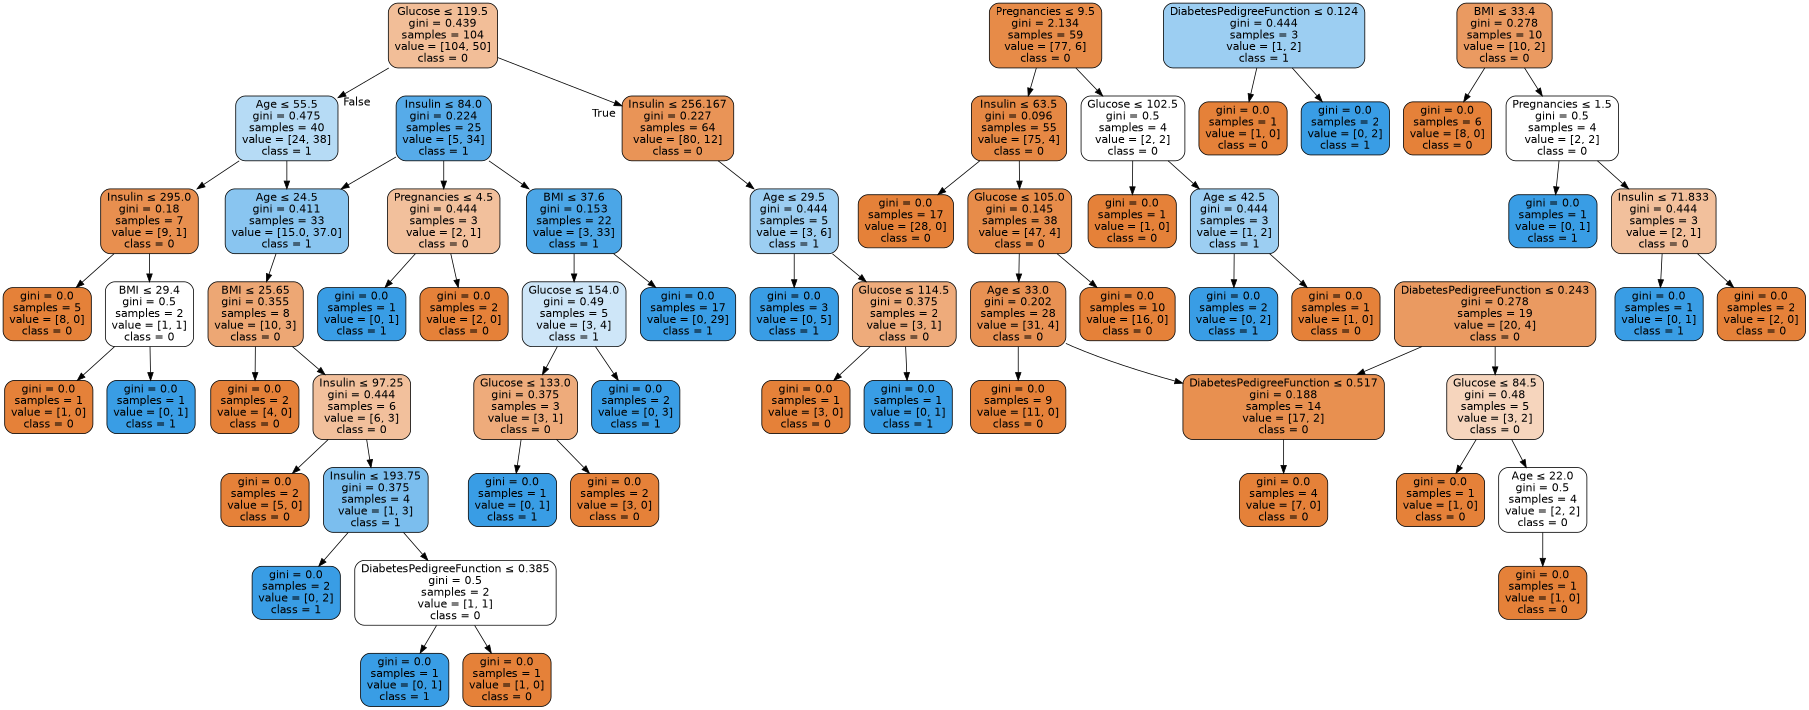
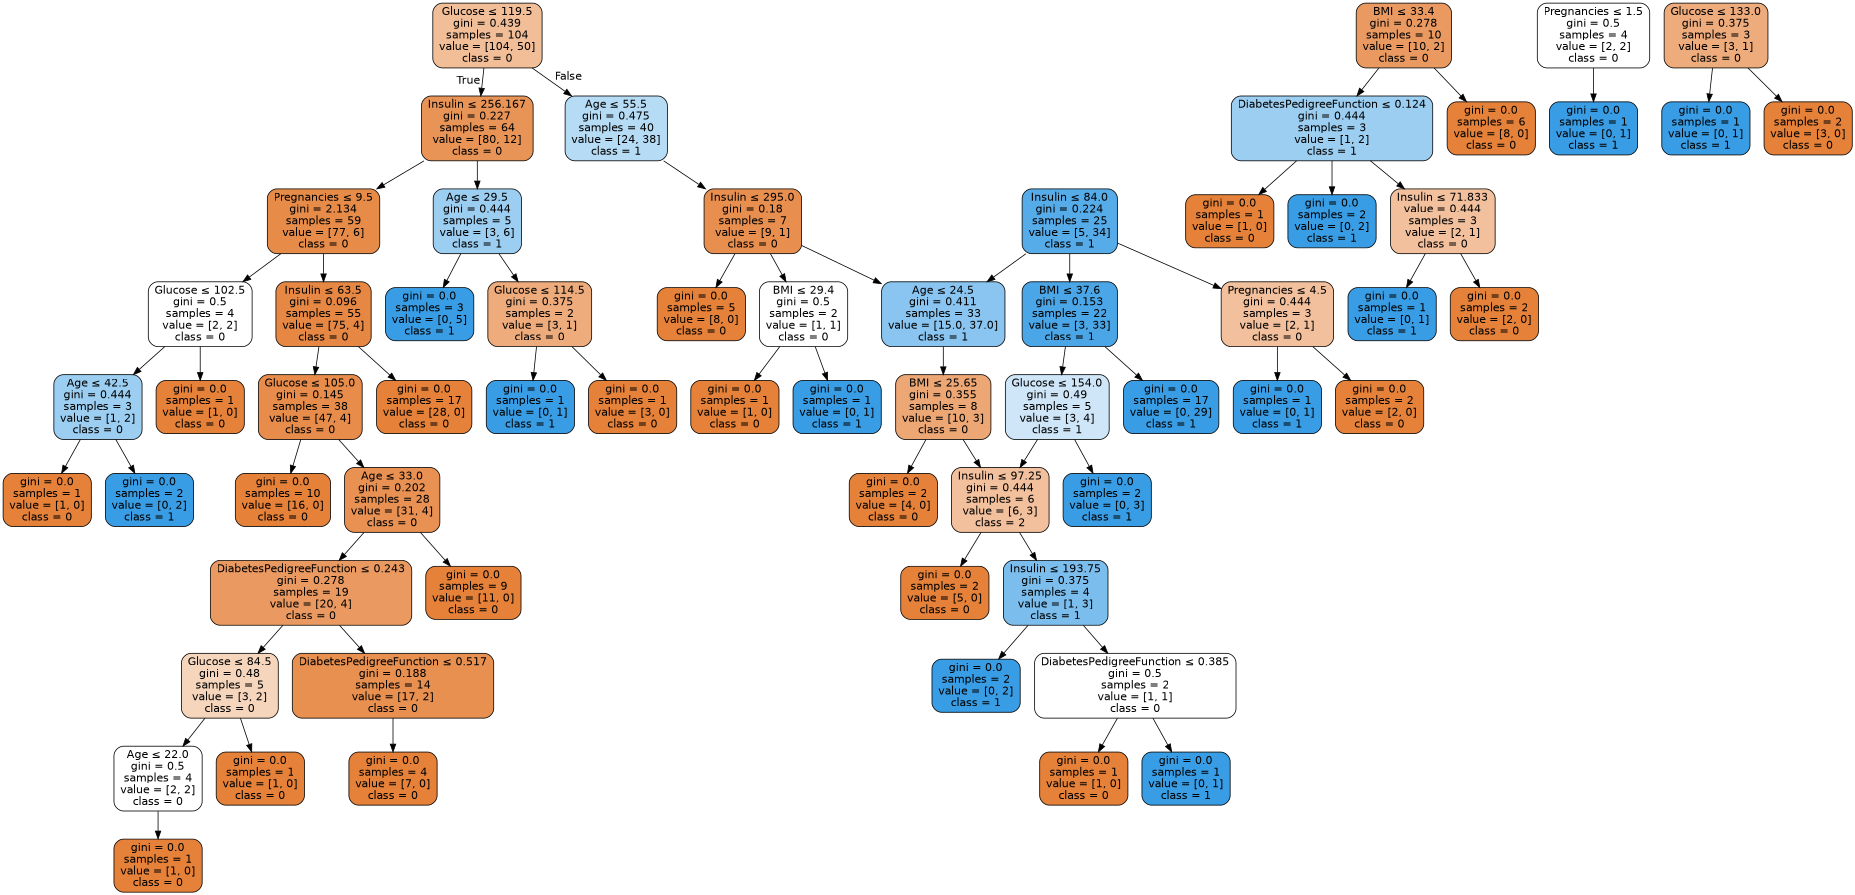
(1531, 79) -> (1370, 79)
(287, 171) -> (838, 263)
(1610, 172) -> (1384, 172)
none -> (404, 173)
(1664, 209) -> (1443, 209)
(1234, 244) -> (98, 430)
(552, 357) -> (1031, 450)
(1120, 364) -> (354, 543)
(362, 430) -> (1000, 523)
